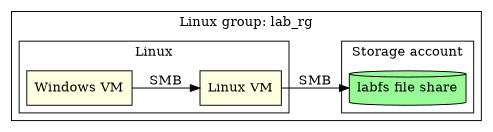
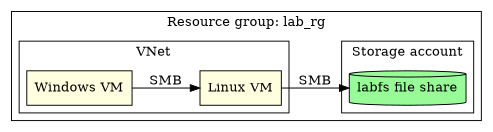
(246, 22) -> (246, 22)
(154, 52) -> (154, 52)
